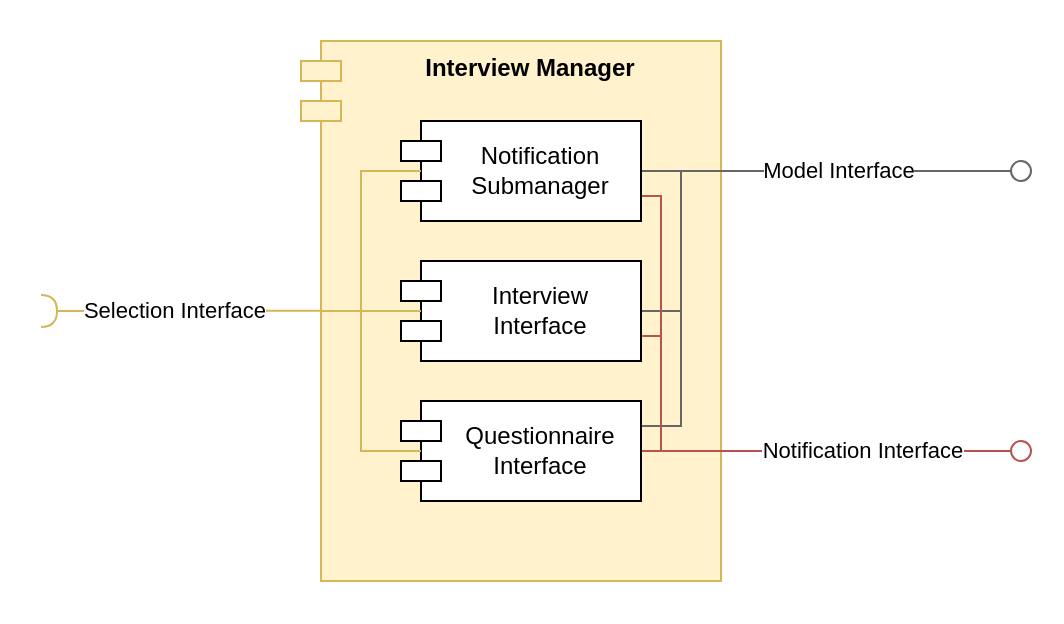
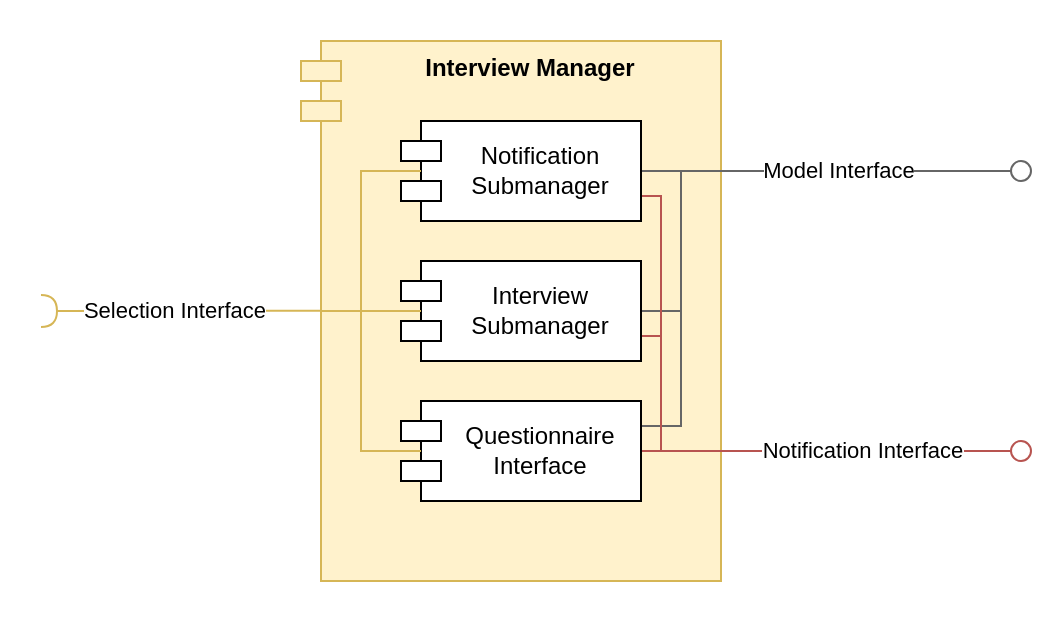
(541, 311) -> (541, 311)
